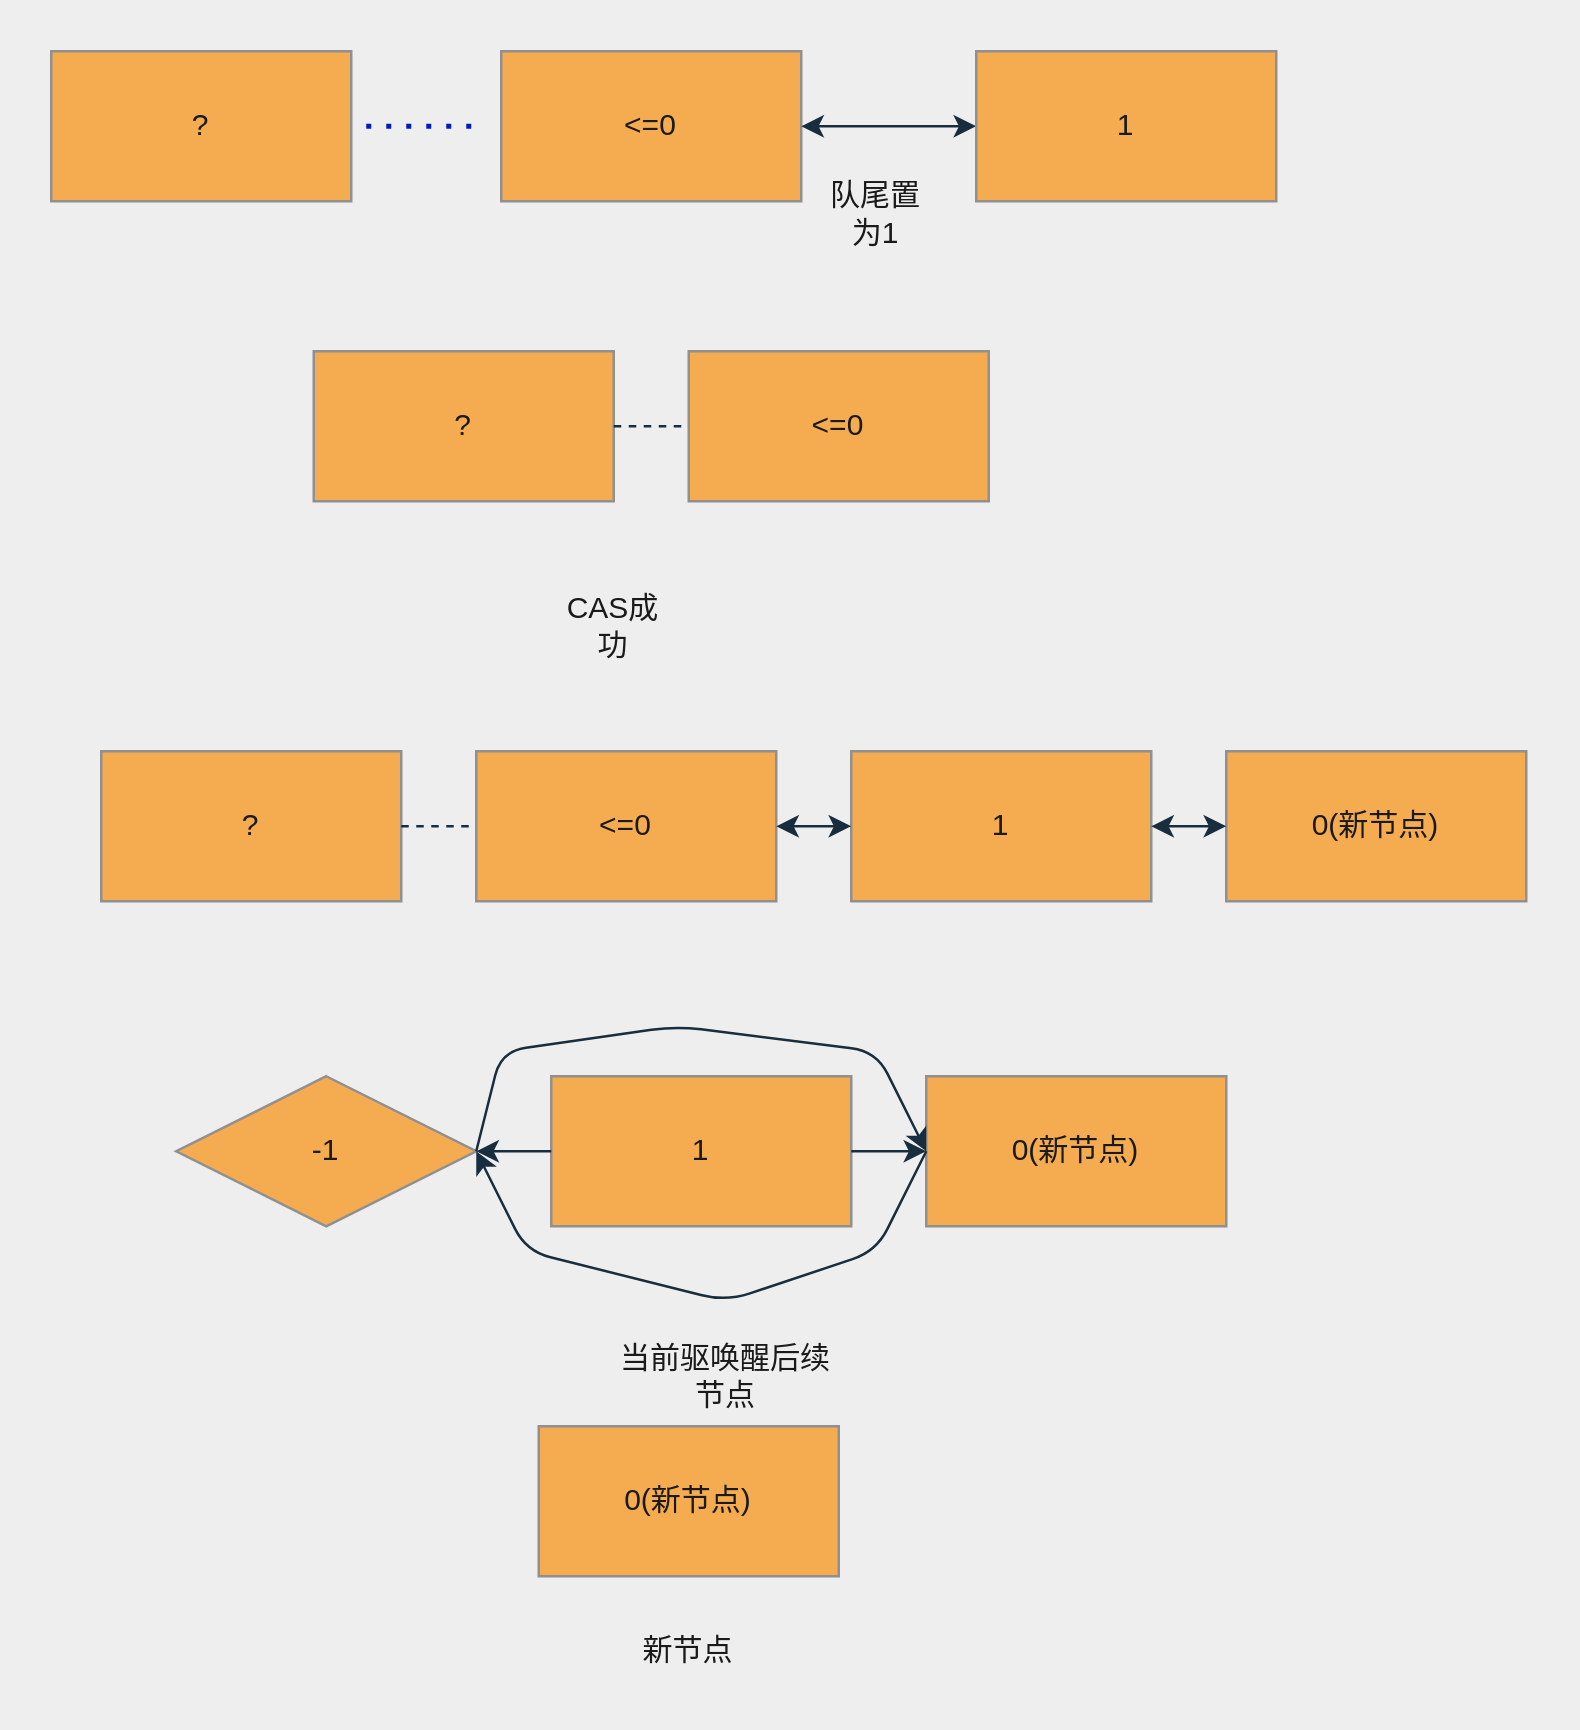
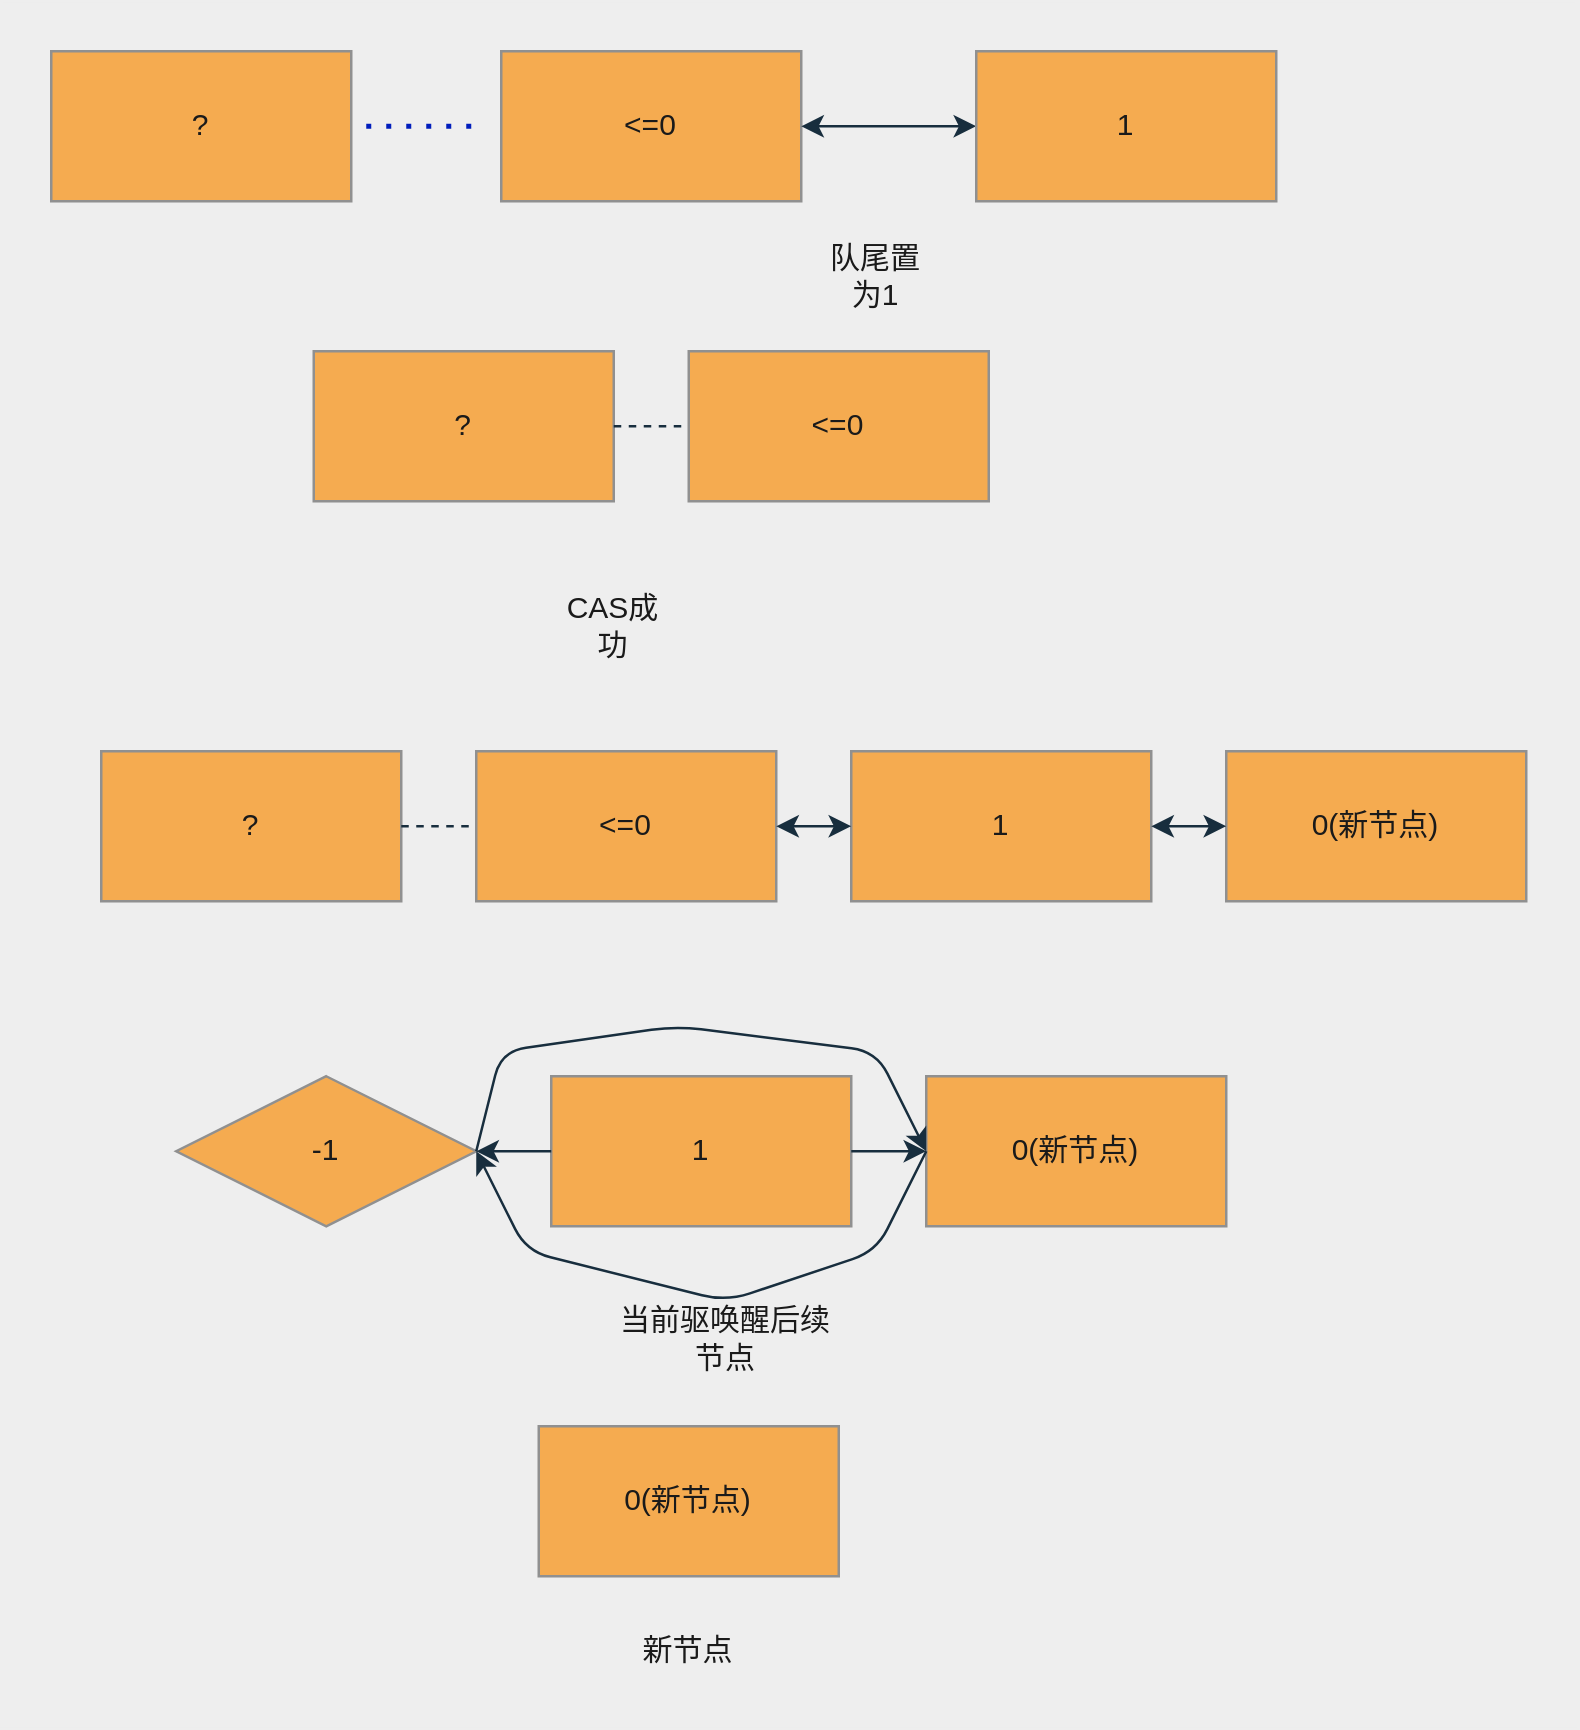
(876, 214) -> (876, 276)
(726, 1376) -> (726, 1339)
